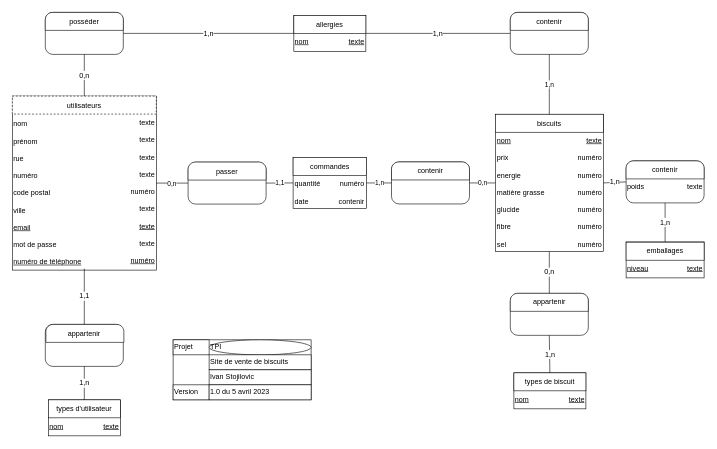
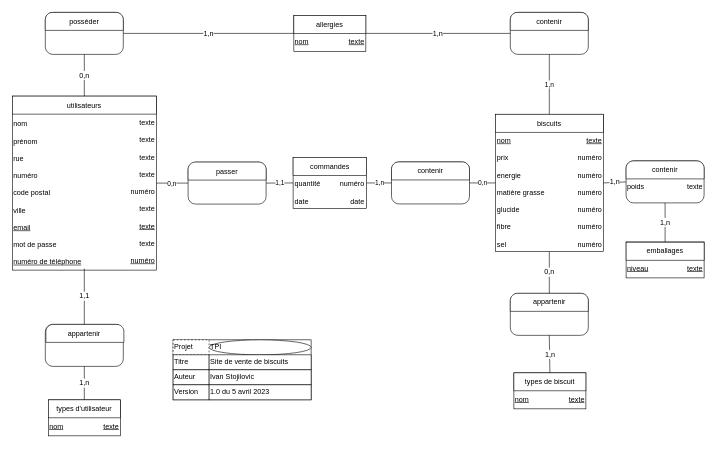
(84, 105) -> (84, 105)
(349, 188) -> (352, 188)
(191, 347) -> (191, 347)
none -> (191, 362)
none -> (191, 377)
